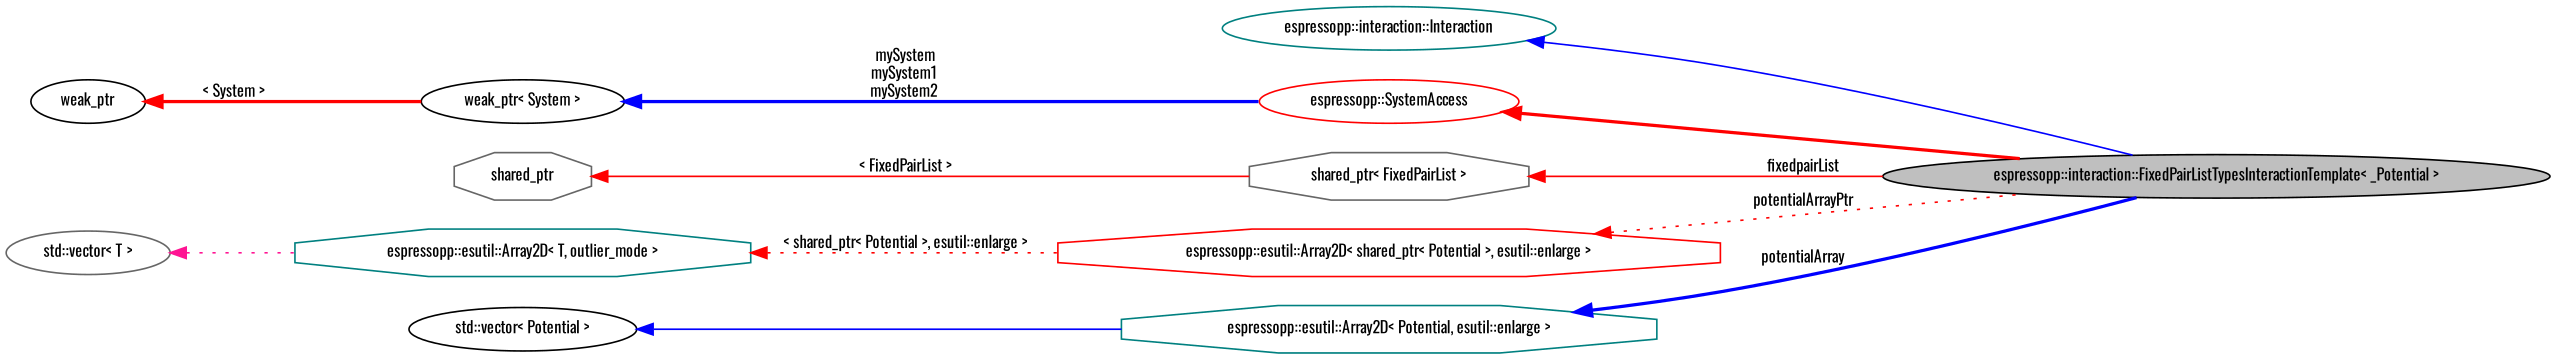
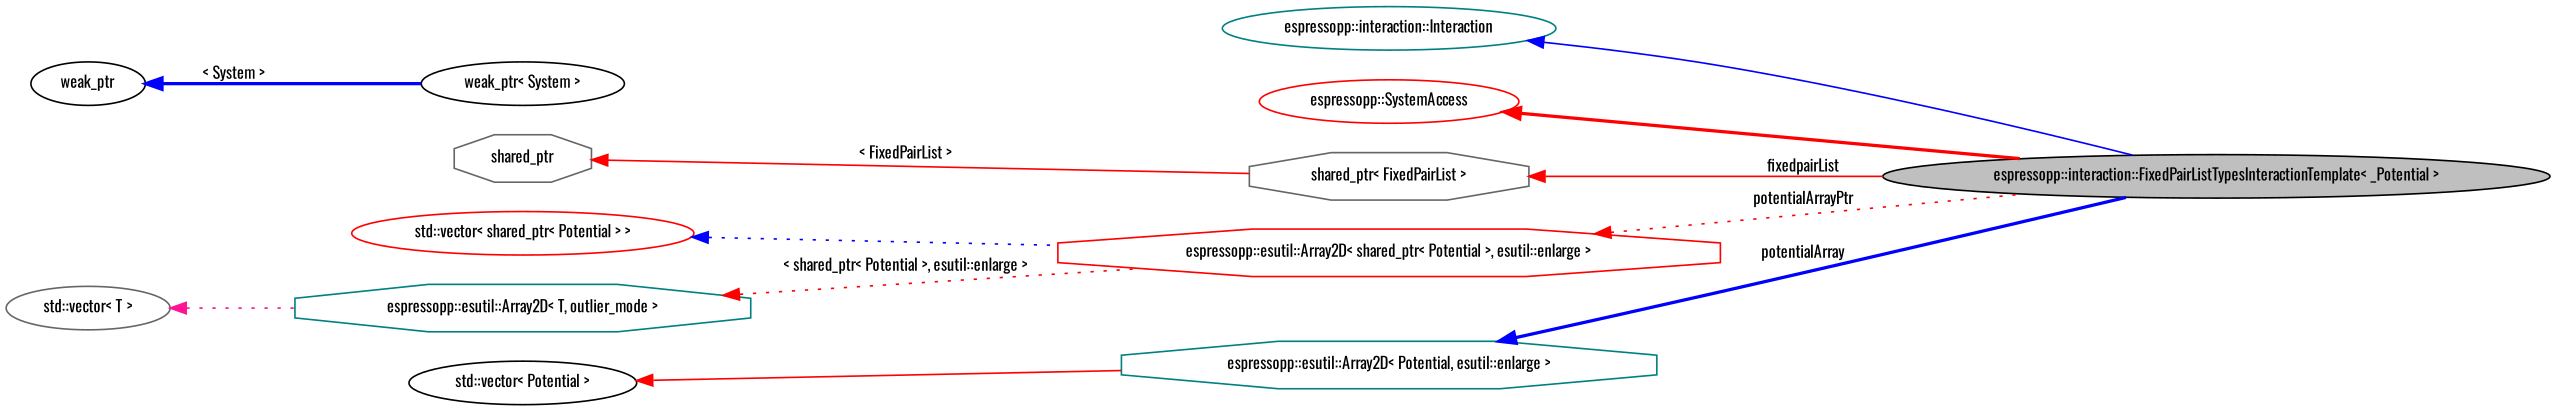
(292, 102) -> (292, 84)
(950, 102) -> none
none -> (523, 233)
(888, 329) -> (887, 375)
